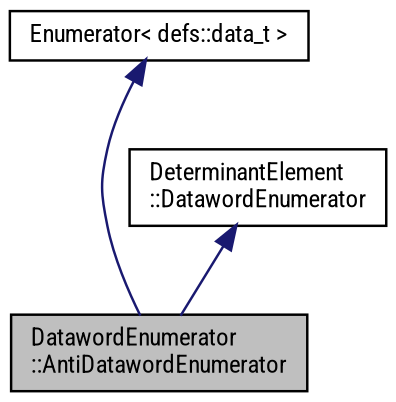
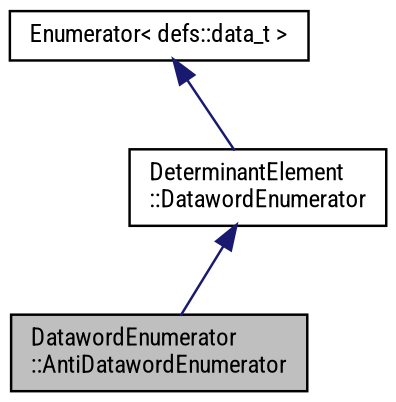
(103, 199) -> (211, 115)
